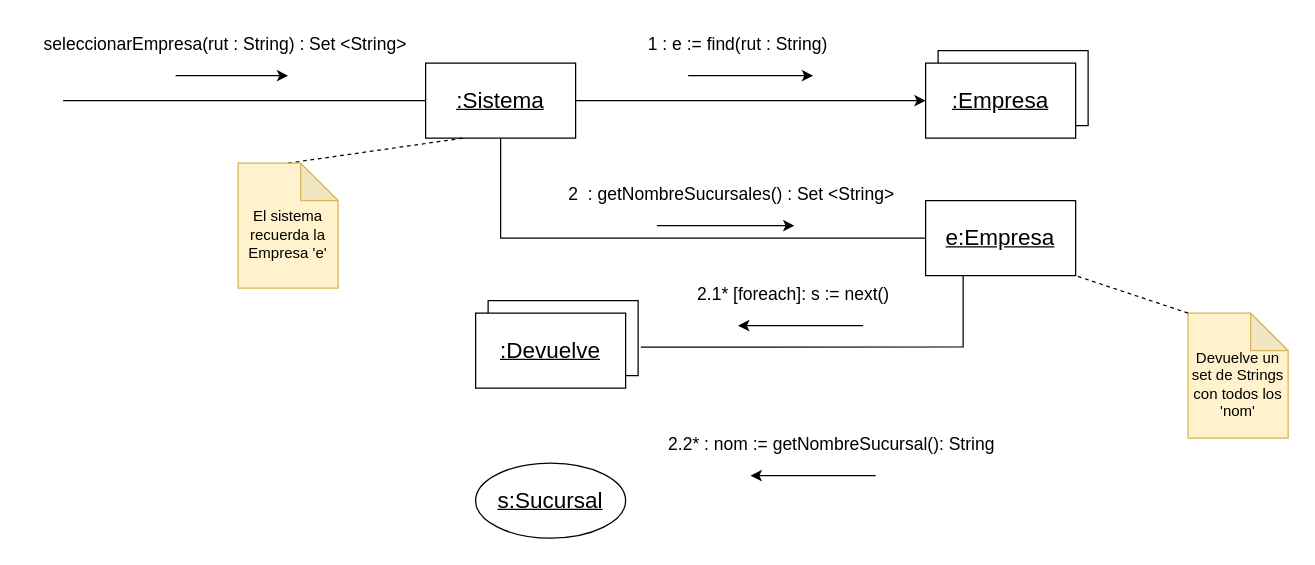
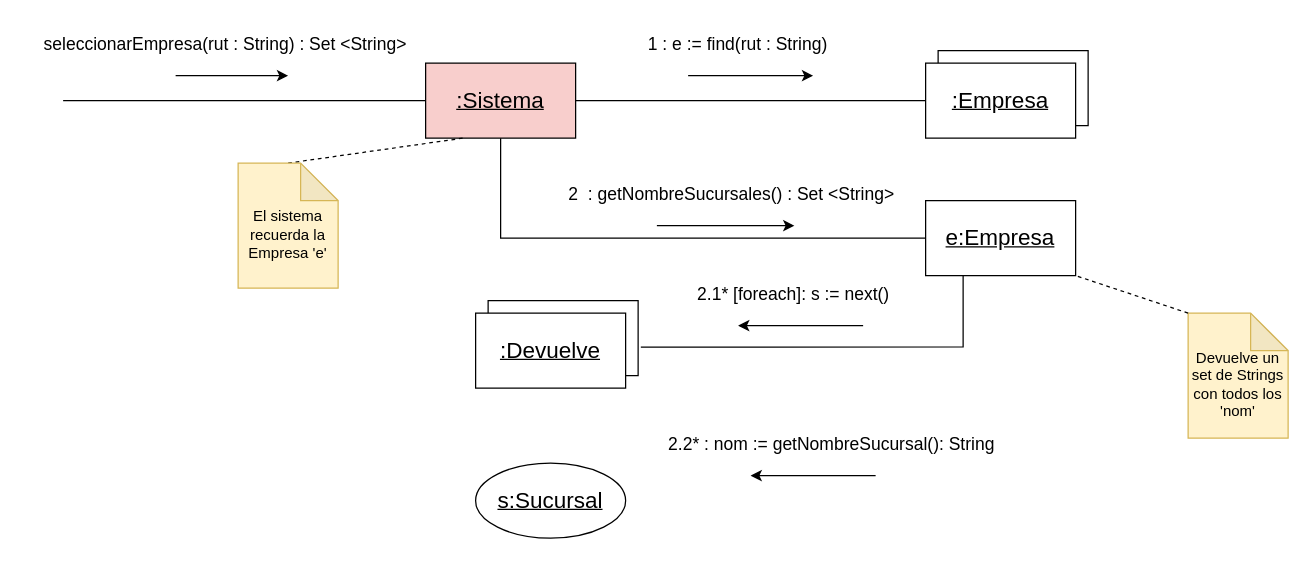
(501, 101) -> (501, 101)
(916, 101) -> (919, 101)
